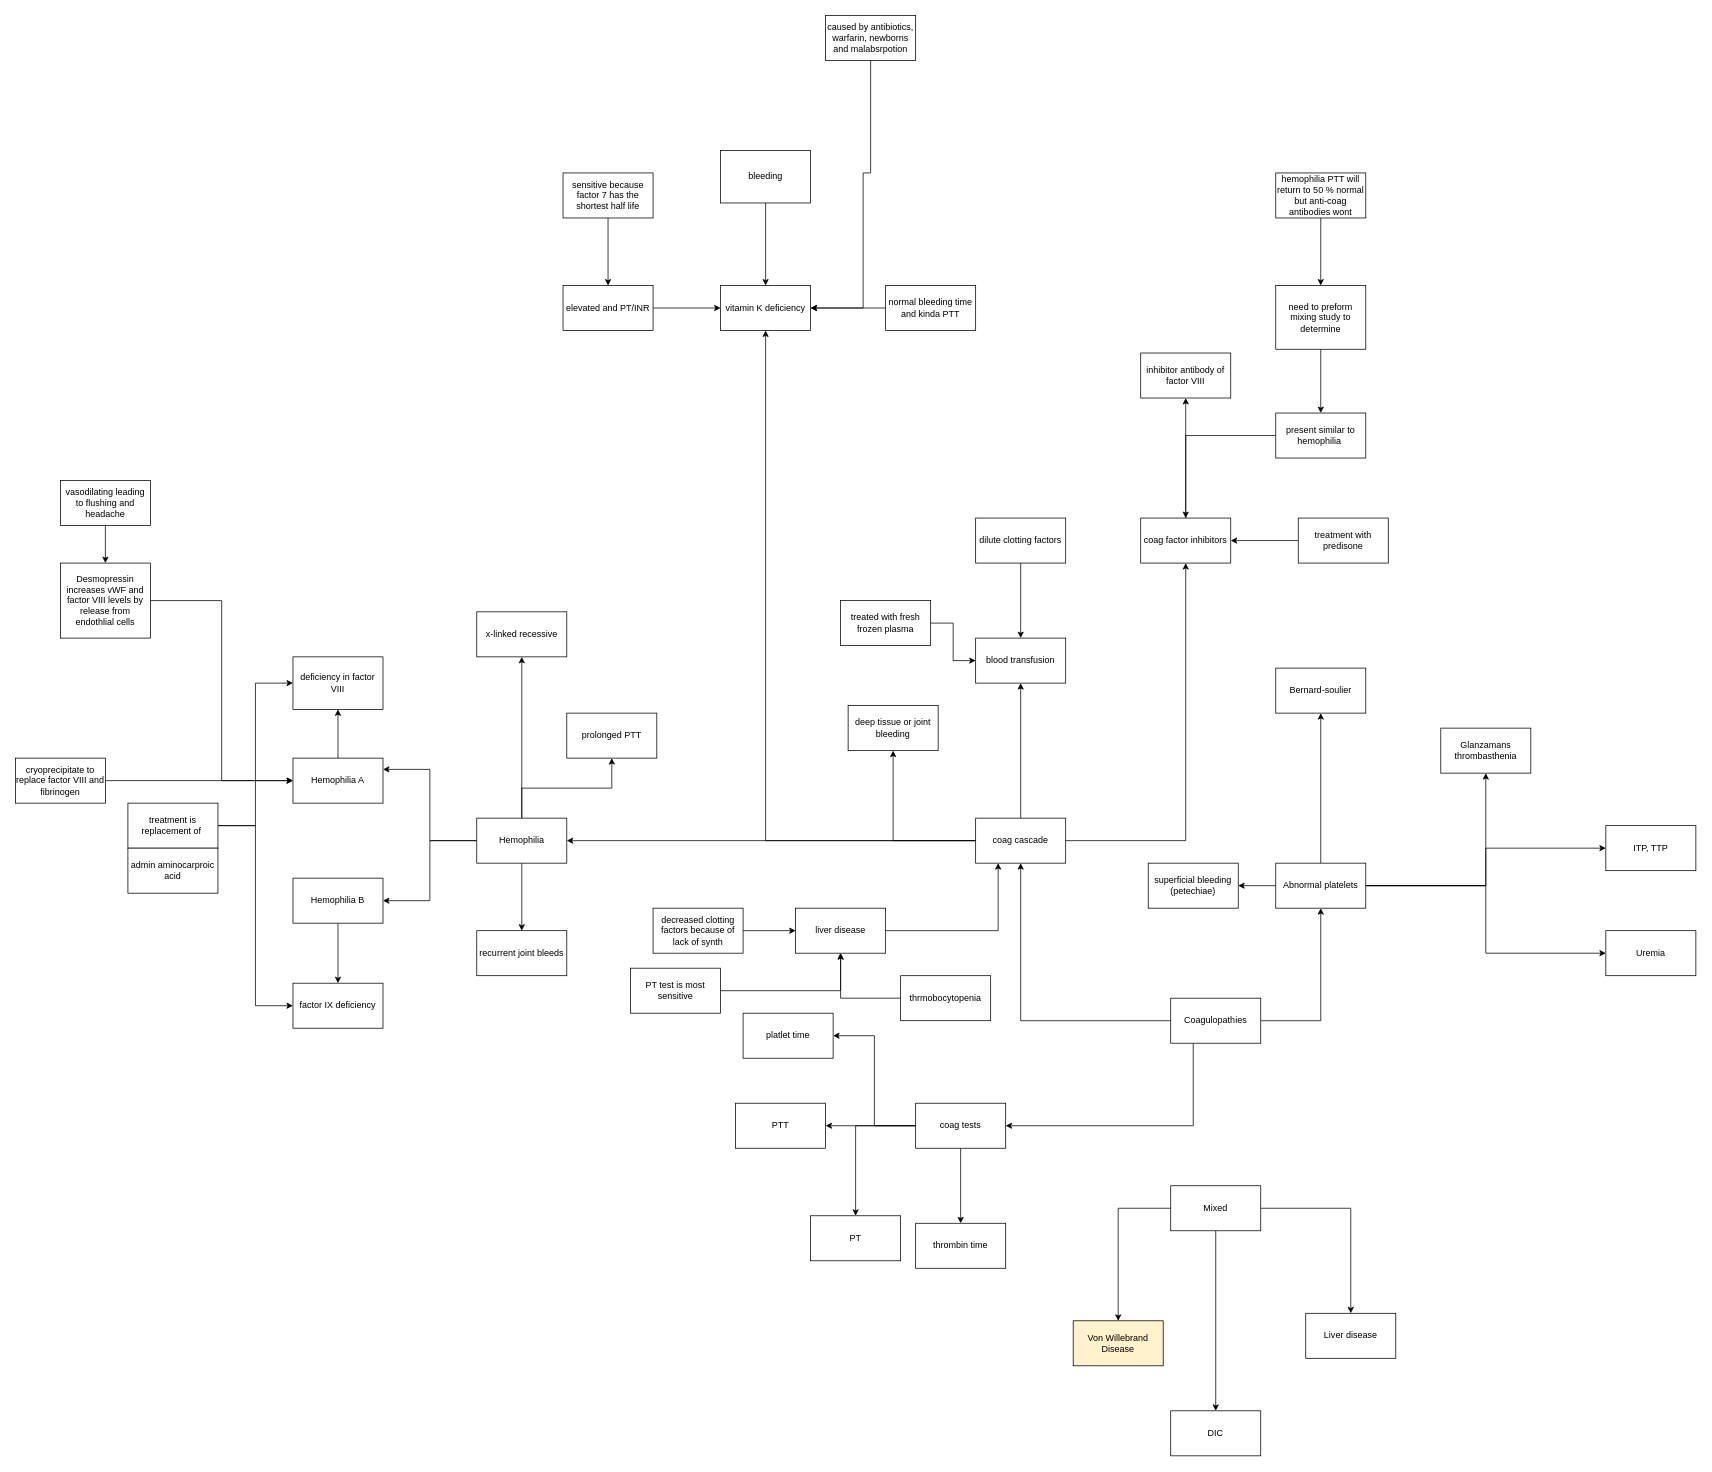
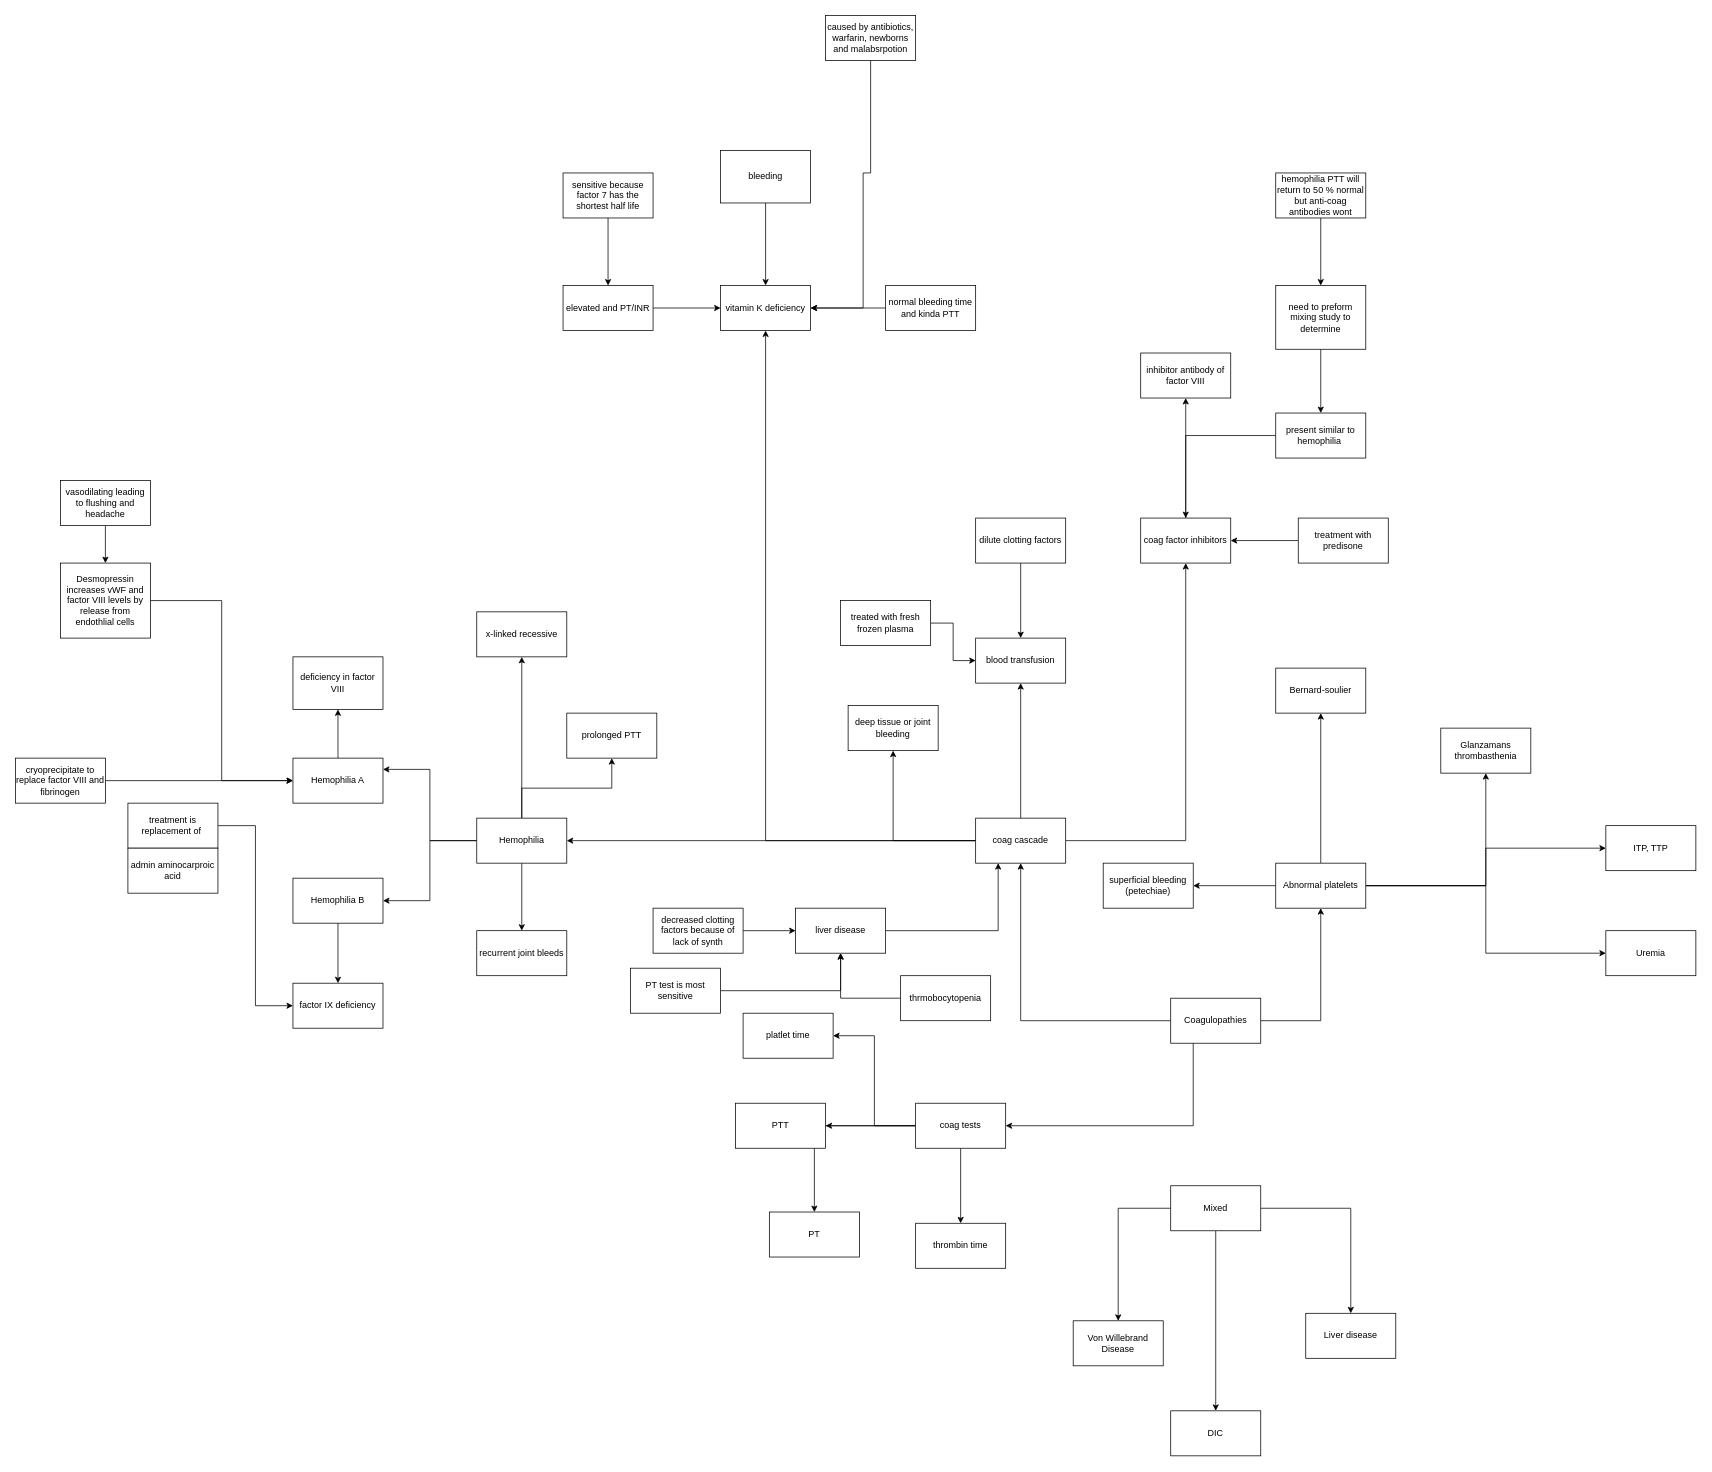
(255, 752) -> none
(1193, 885) -> (1148, 885)
(855, 1238) -> (814, 1234)
(1118, 1343) -> (1118, 1343)
